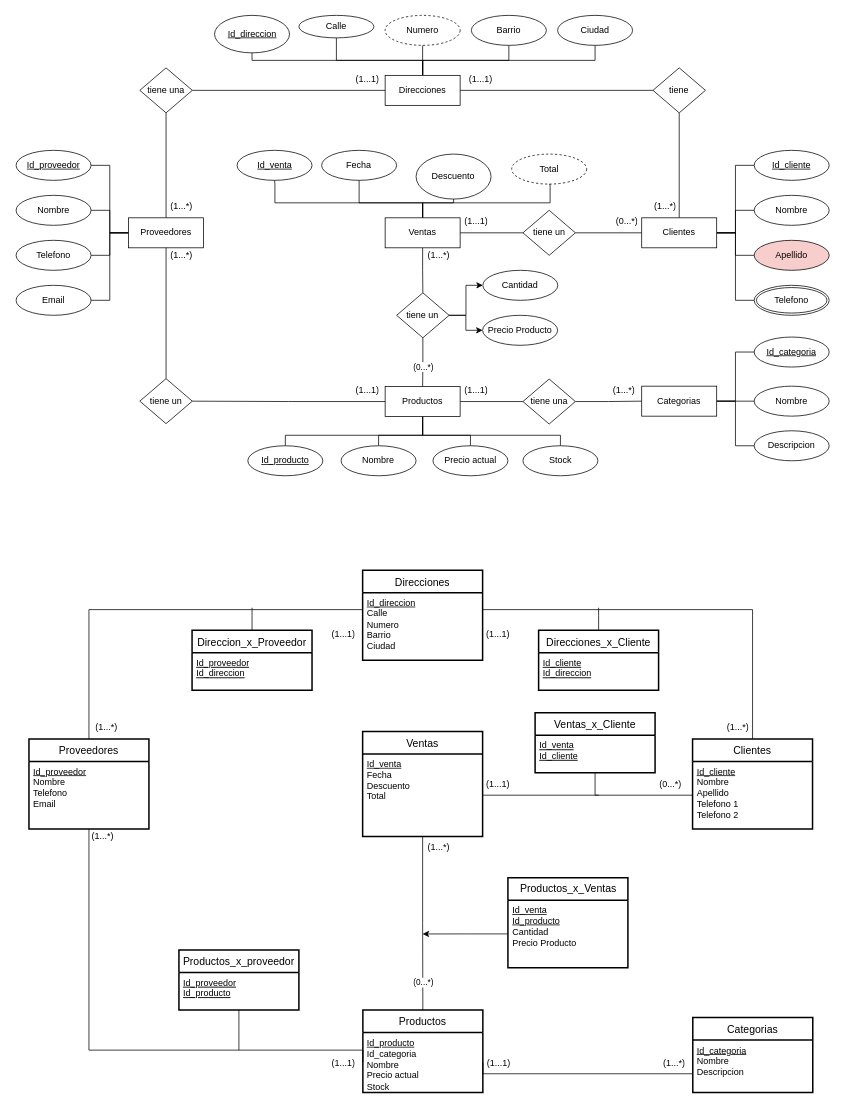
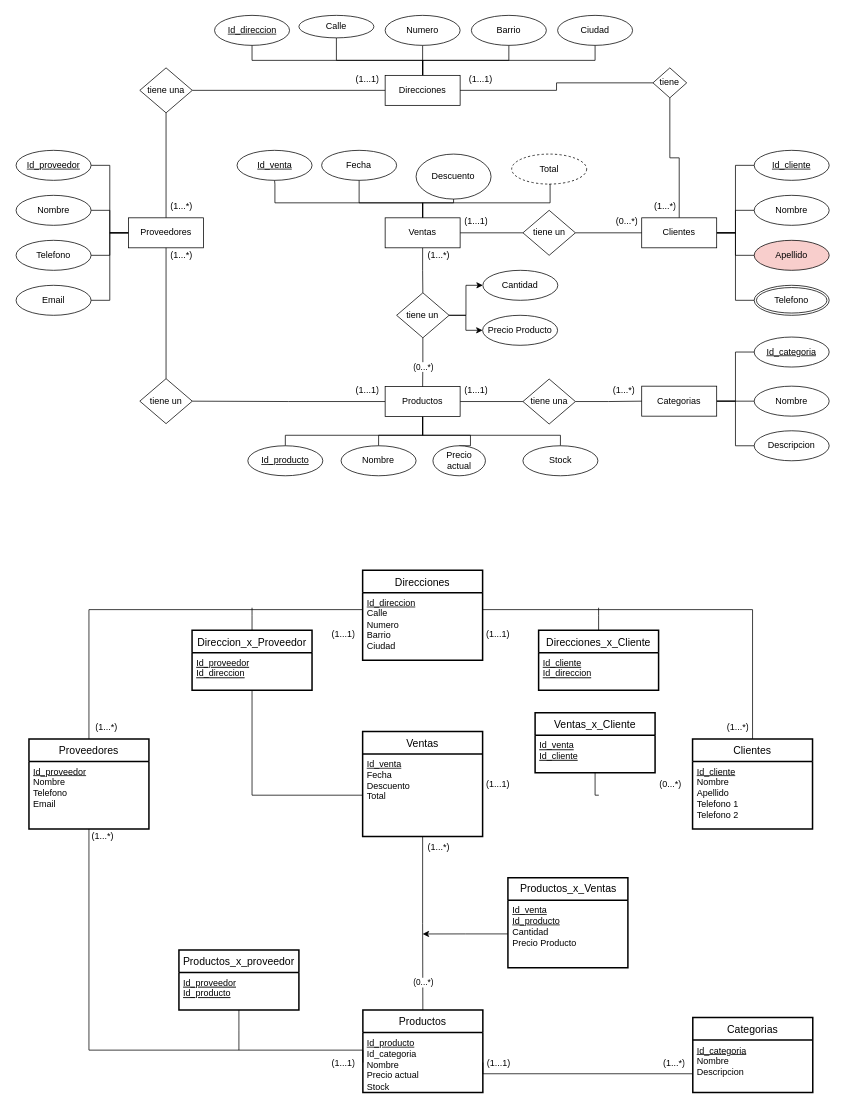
(423, 30) -> (423, 30)
(252, 34) -> (252, 30)
(679, 90) -> (670, 83)
(470, 461) -> (459, 461)
(587, 795) -> (254, 795)
